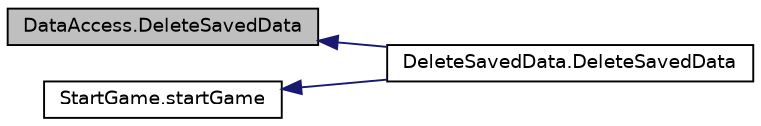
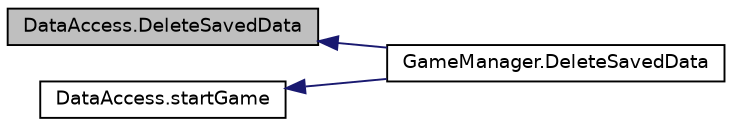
(570, 63) -> (556, 63)
(163, 100) -> (163, 100)
